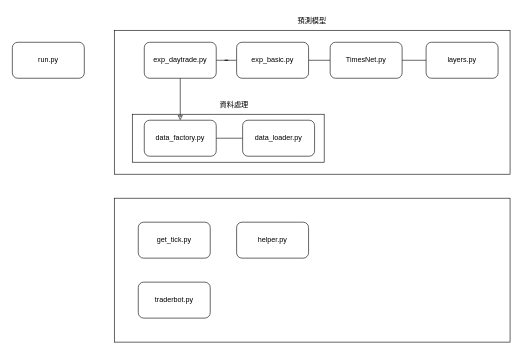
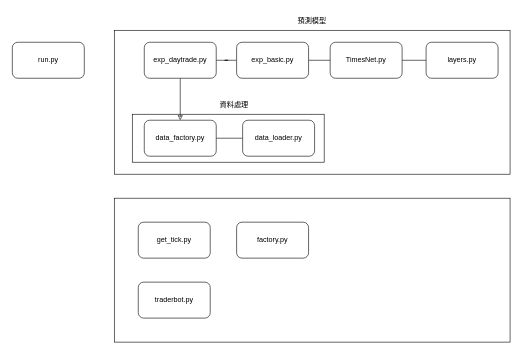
(273, 240) -> (273, 240)
